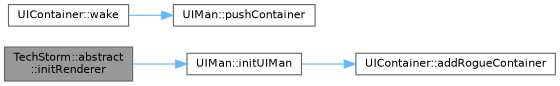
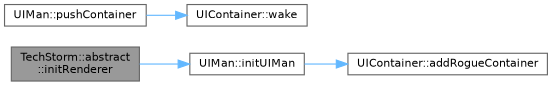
(145, 15) -> (161, 15)
